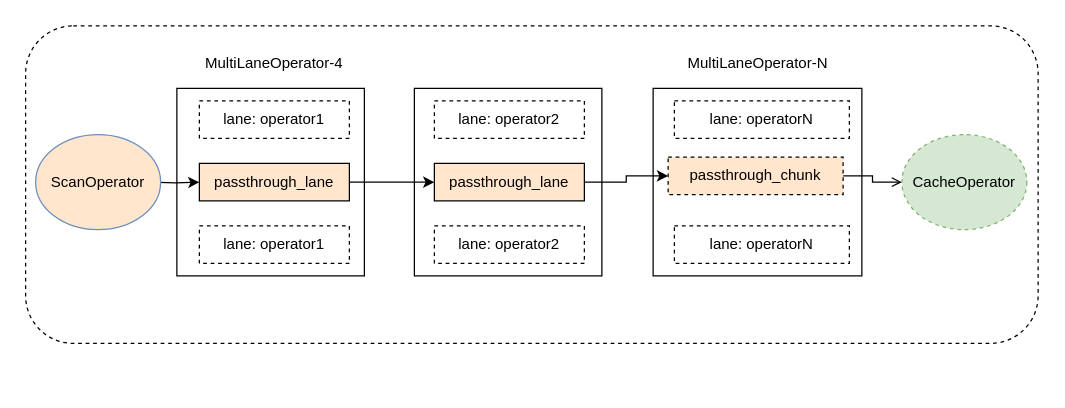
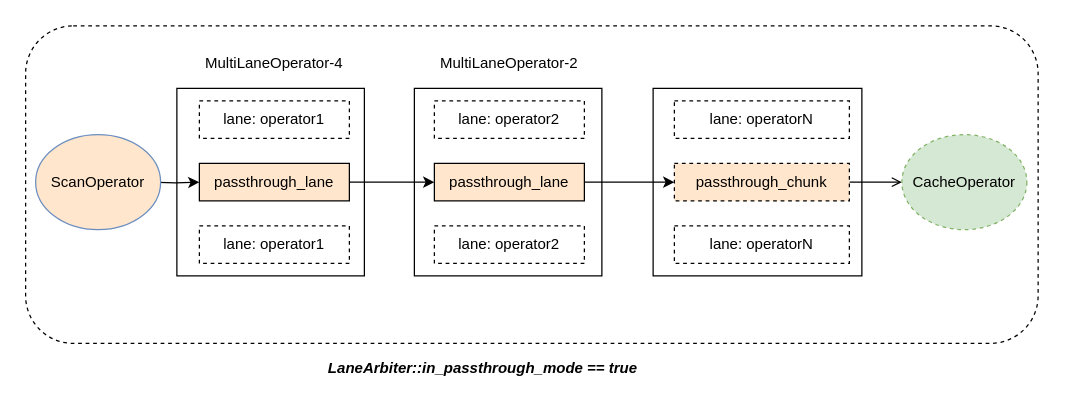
none -> (509, 63)
(758, 63) -> none
(756, 176) -> (762, 182)
none -> (483, 368)
